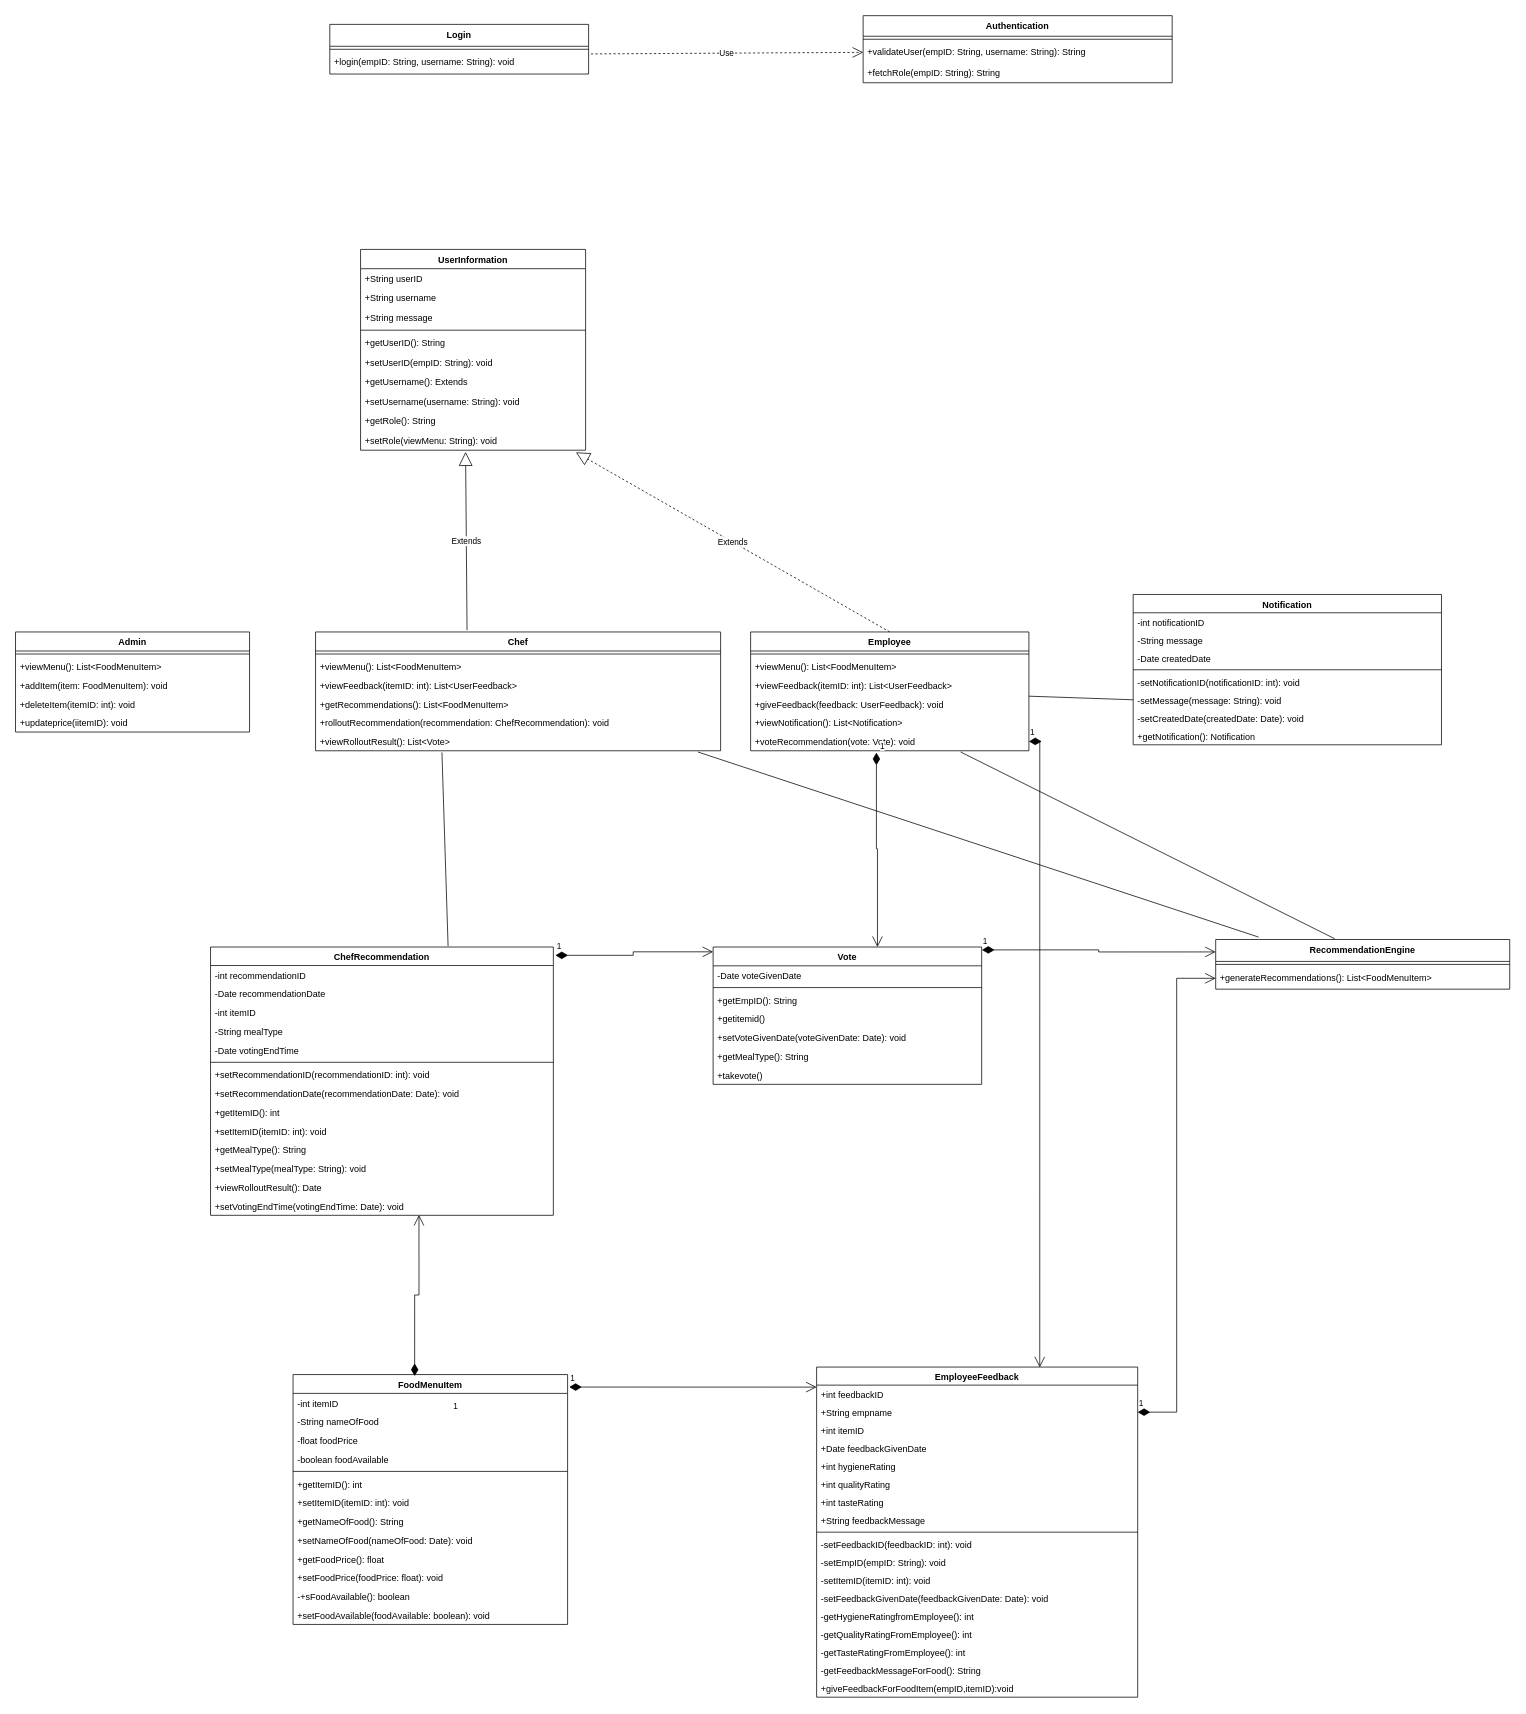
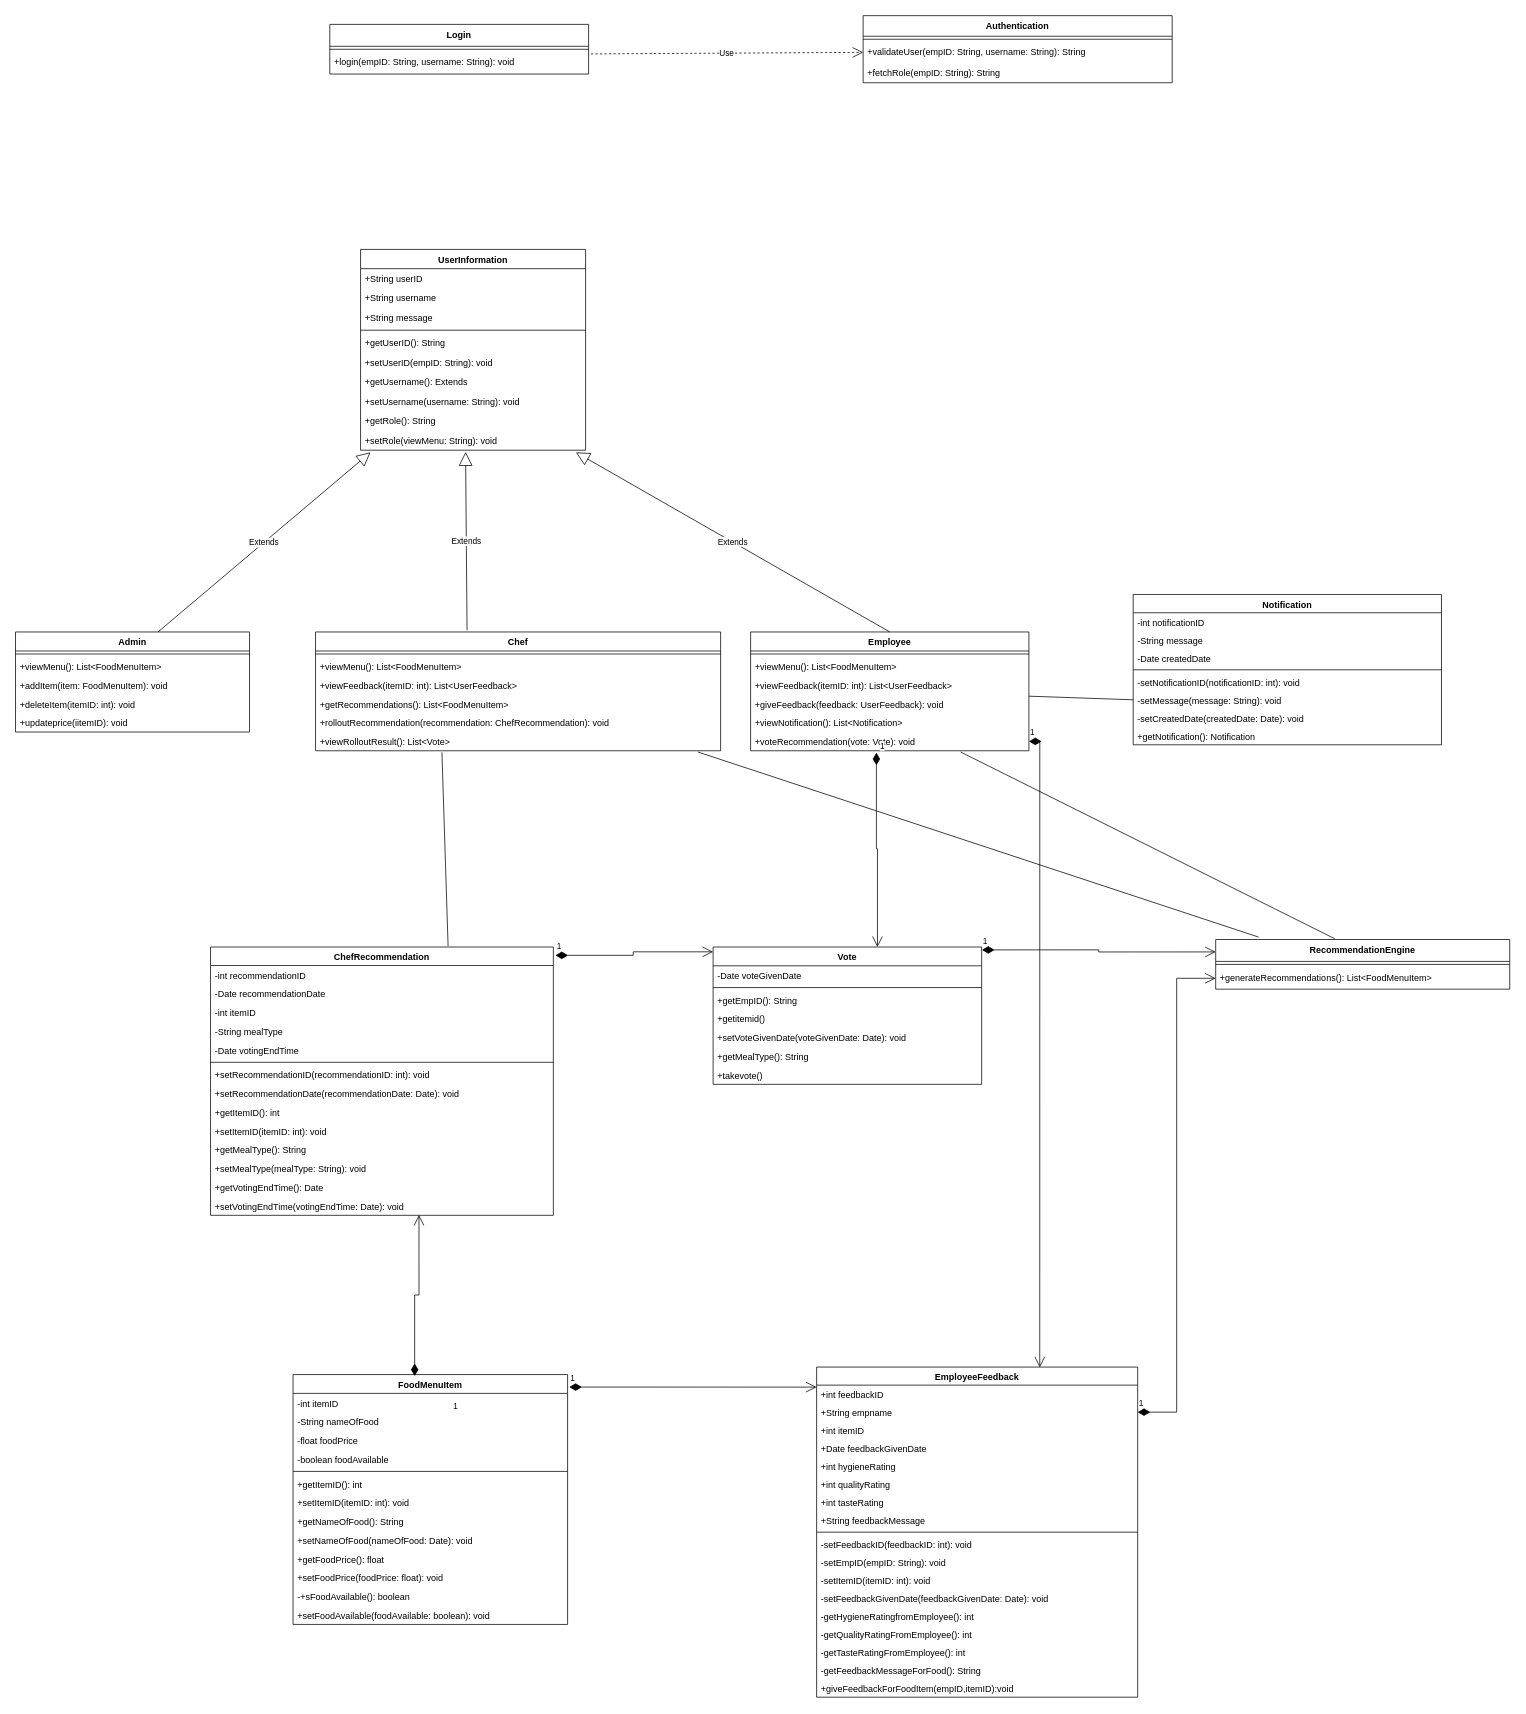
none -> (259, 546)
(815, 589) -> (815, 589)
(273, 1188) -> (273, 1188)
